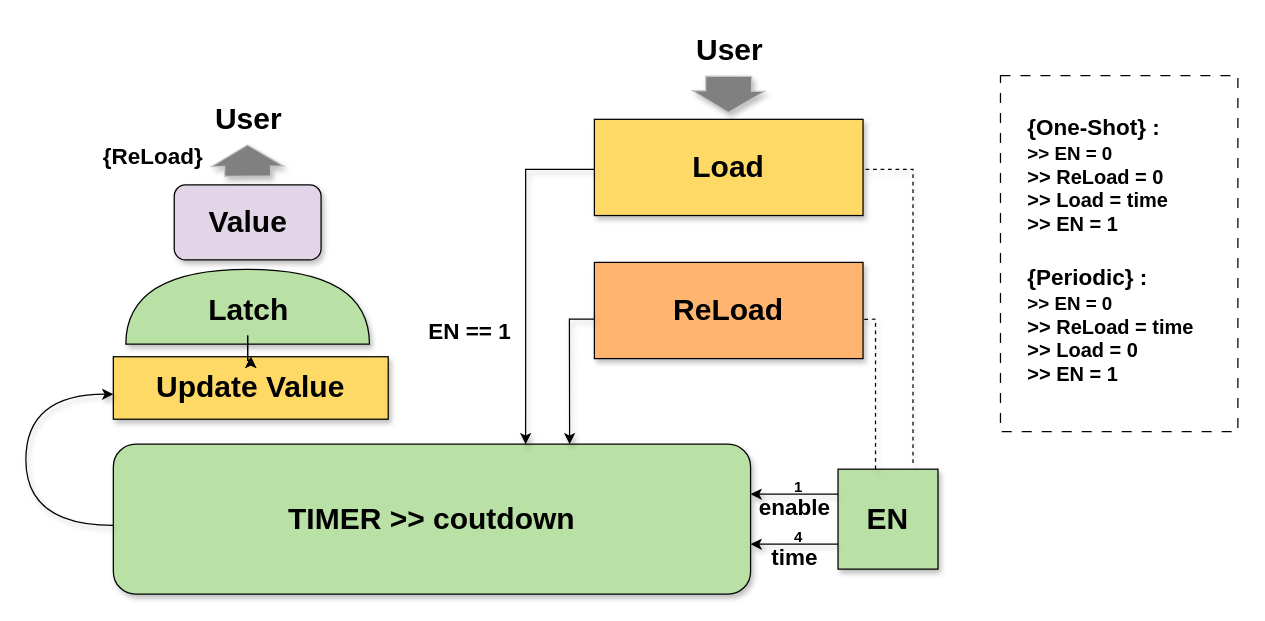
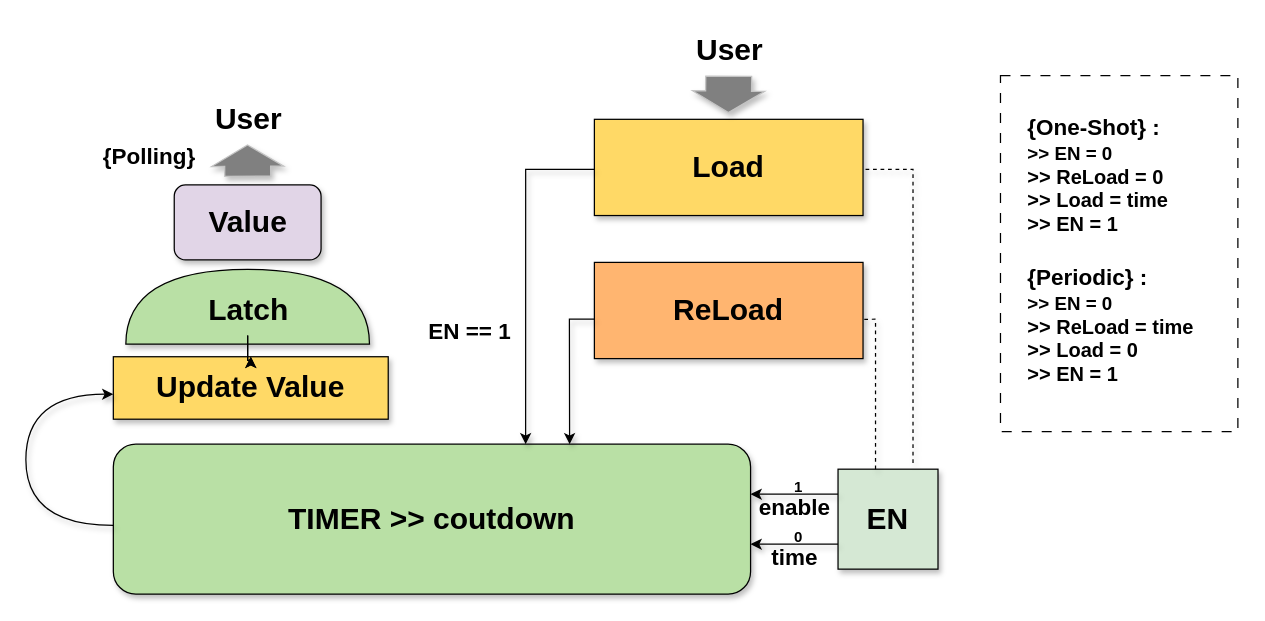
(137, 157) -> (135, 157)
(888, 519) -> (888, 519)
(799, 538) -> (799, 538)
